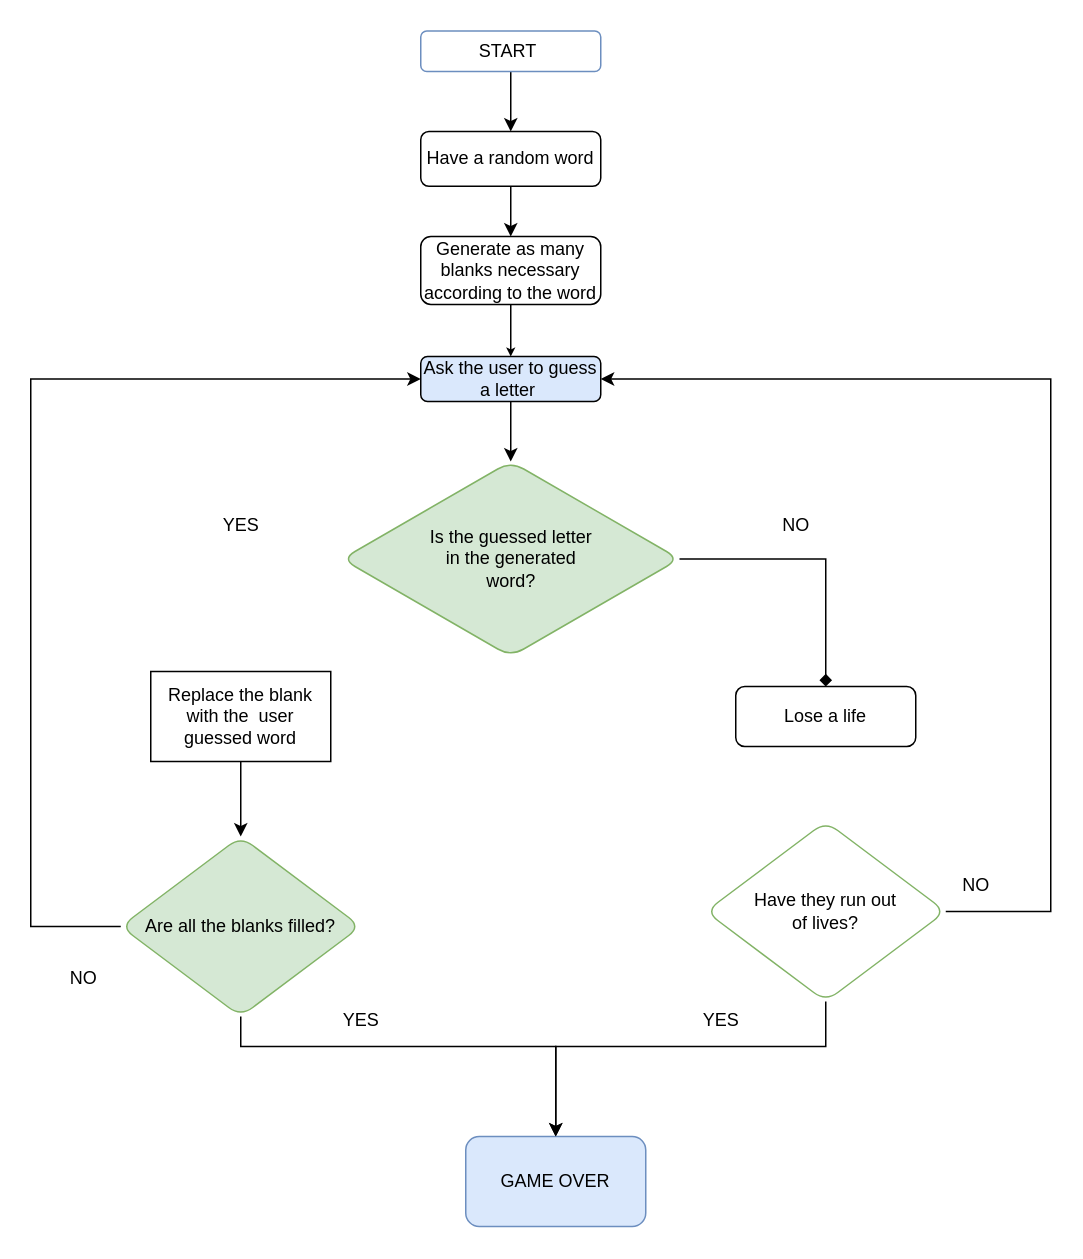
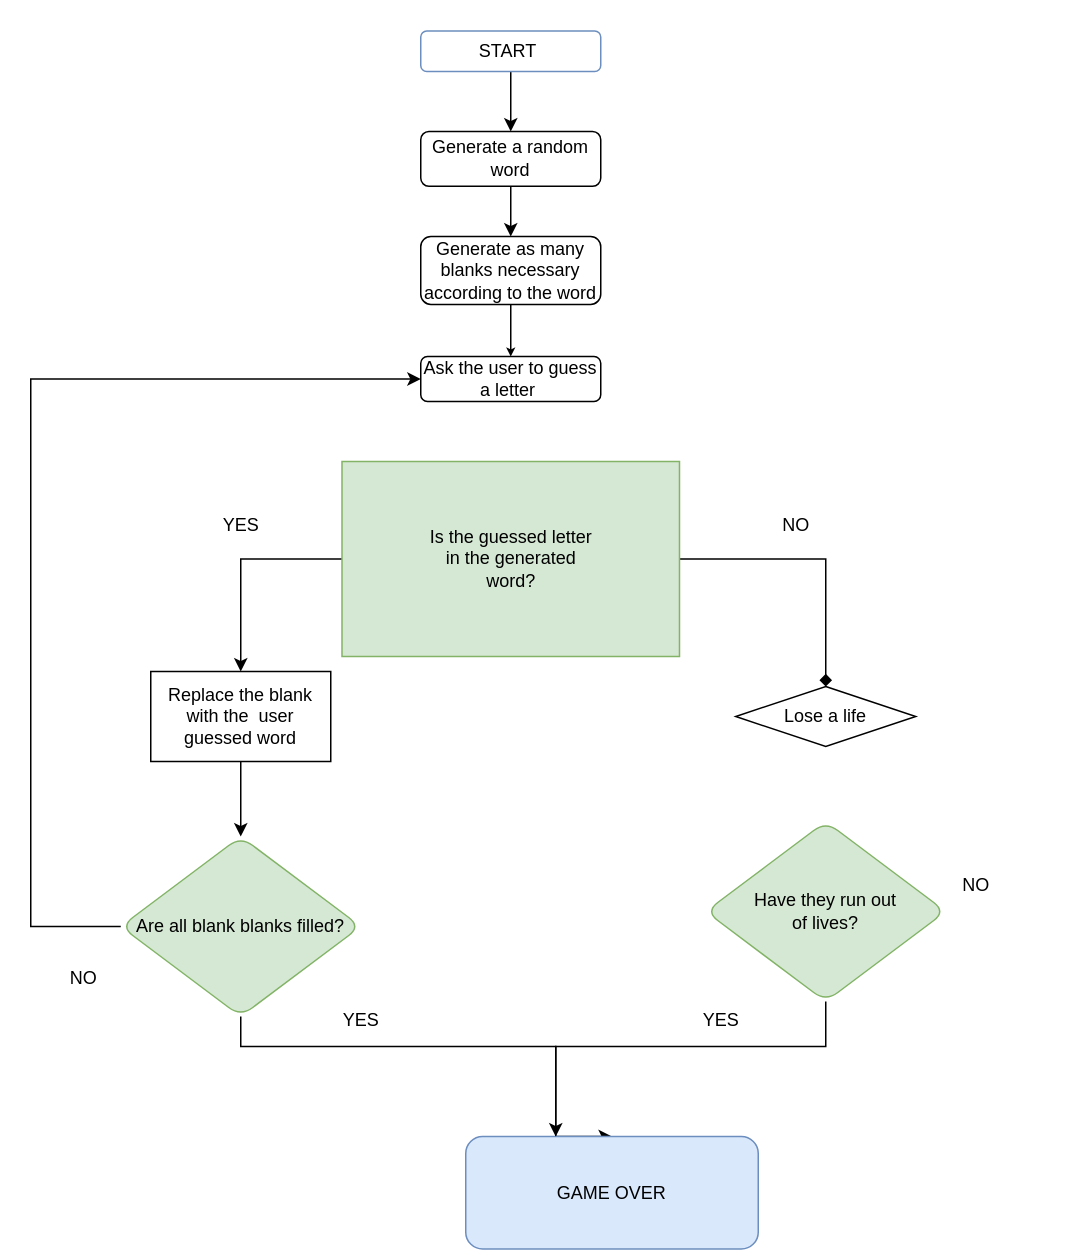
(511, 158) -> (511, 158)
(511, 379) -> (511, 379)
(511, 426) -> none
(1051, 478) -> none
none -> (241, 559)
(511, 559) -> (511, 559)
(826, 716) -> (826, 716)
(826, 911) -> (826, 911)
(241, 926) -> (241, 926)
(556, 1181) -> (612, 1193)
